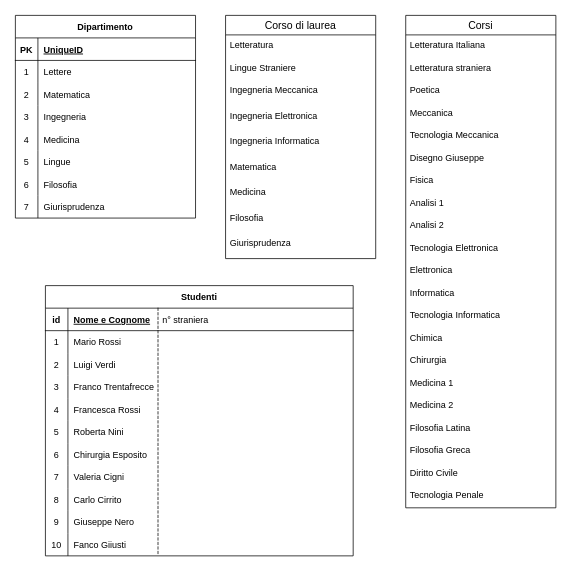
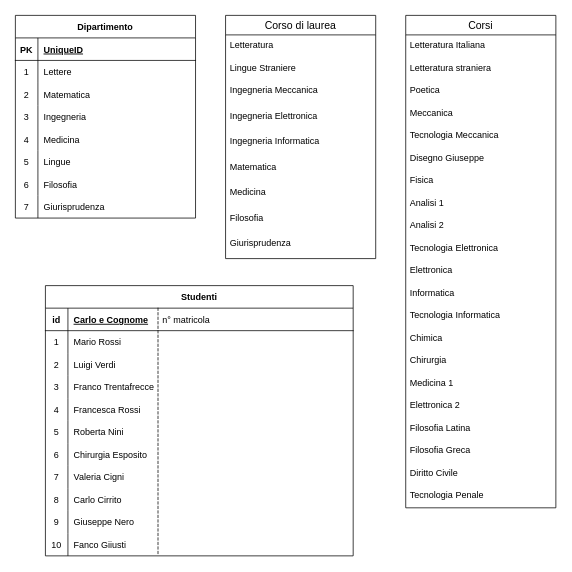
(106, 320) -> (108, 320)
(190, 320) -> (189, 320)
(431, 405) -> (439, 405)
